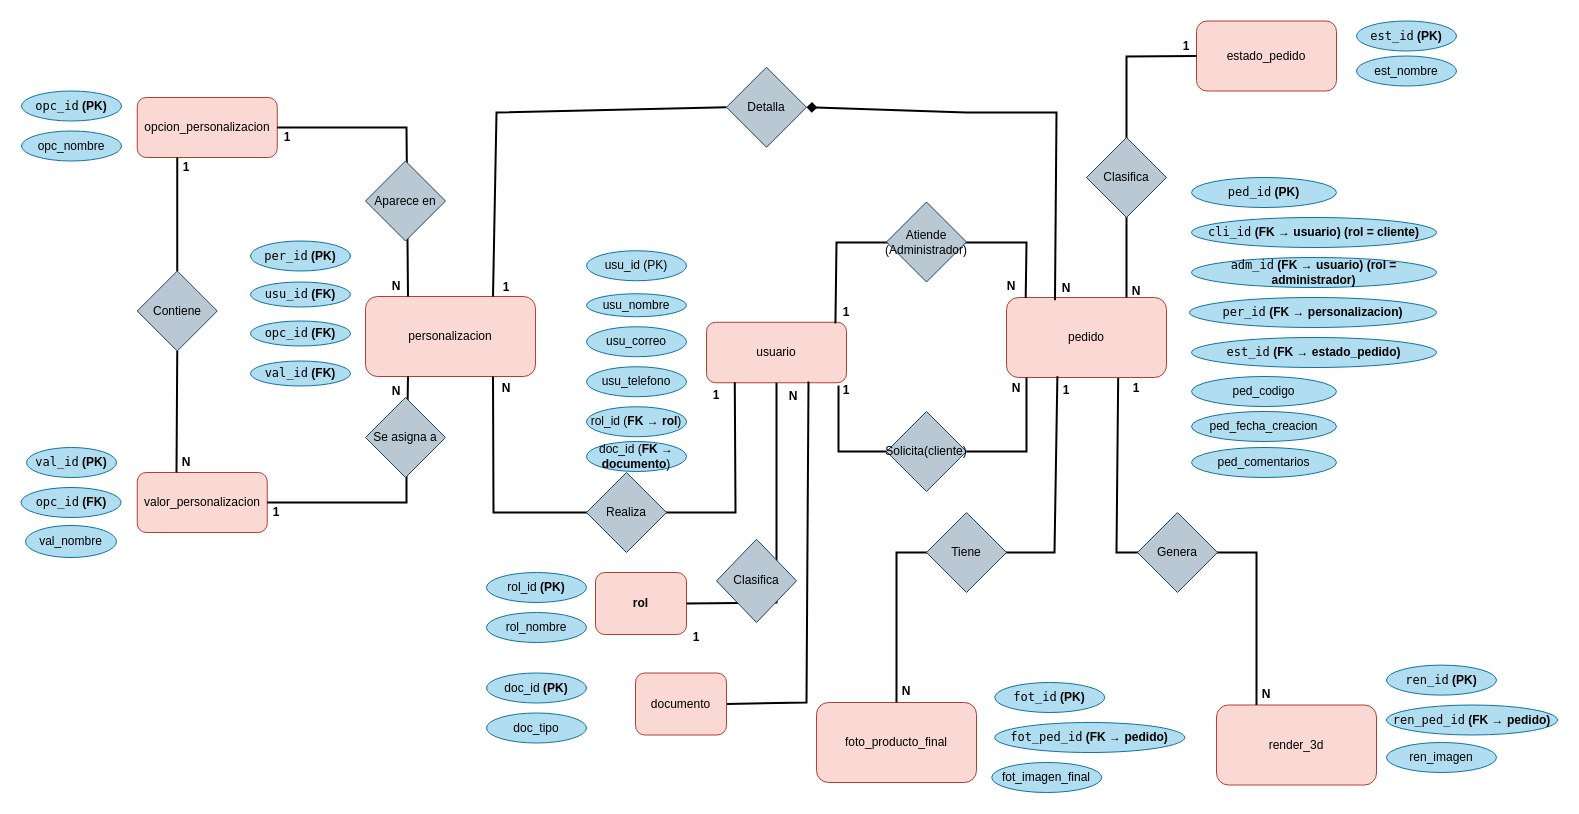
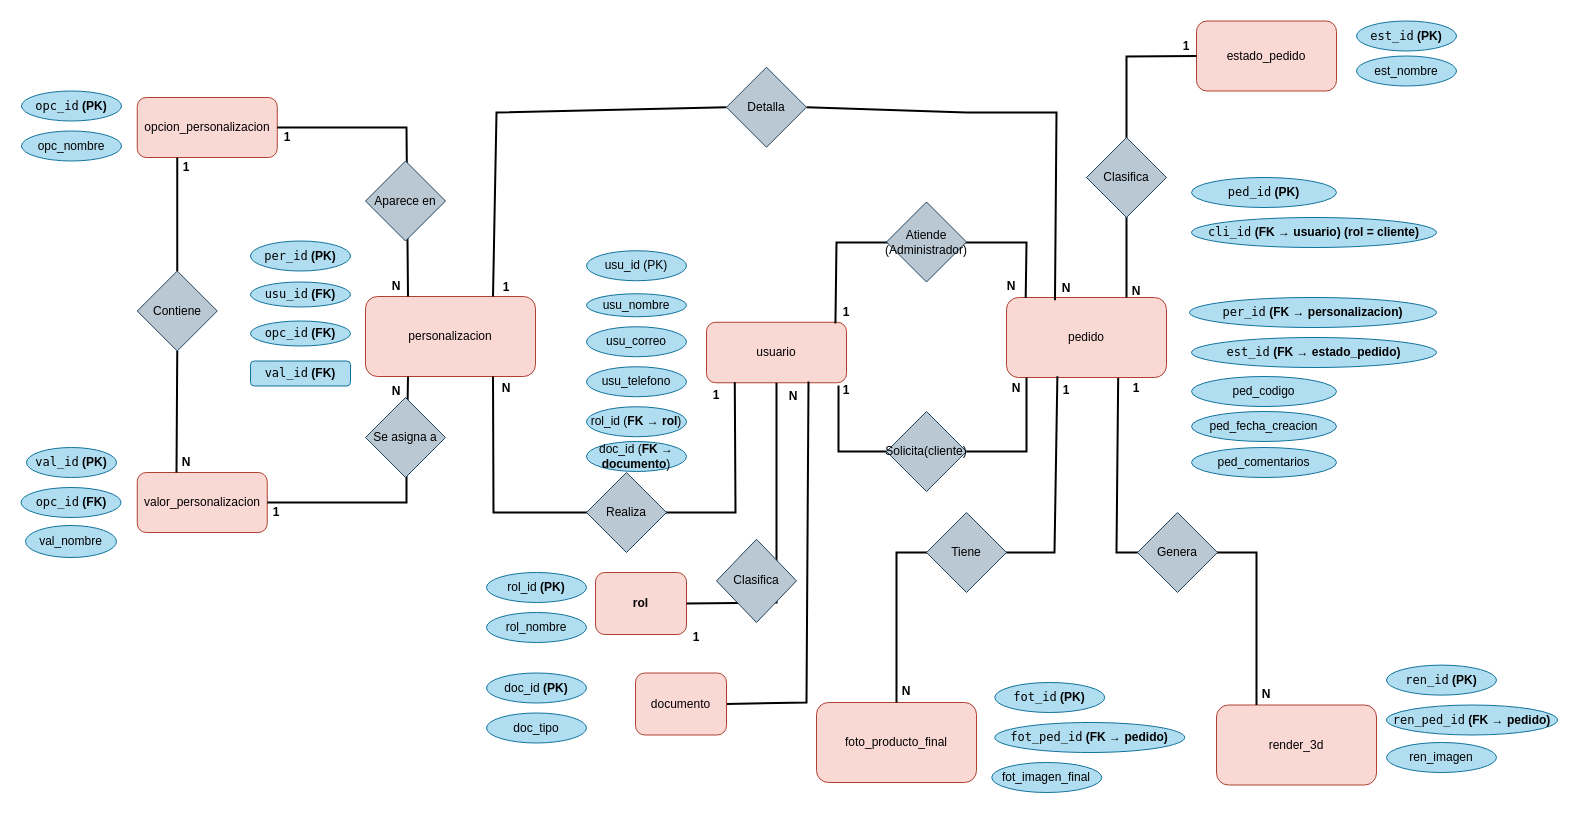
(817, 108) -> (812, 107)
(1314, 273) -> none
(301, 374) -> (301, 374)
